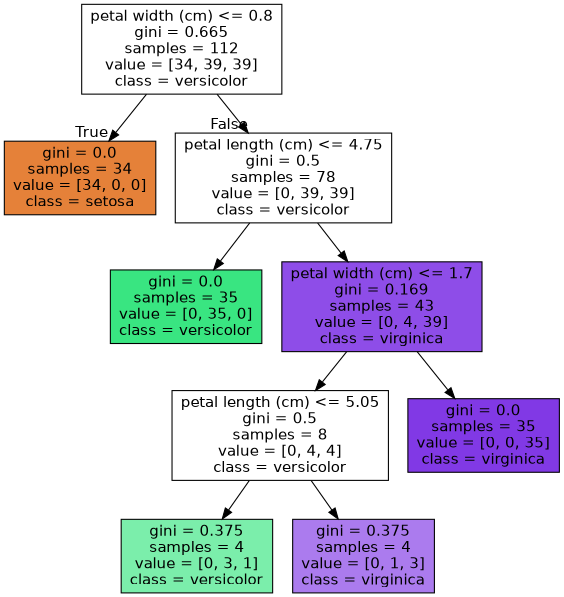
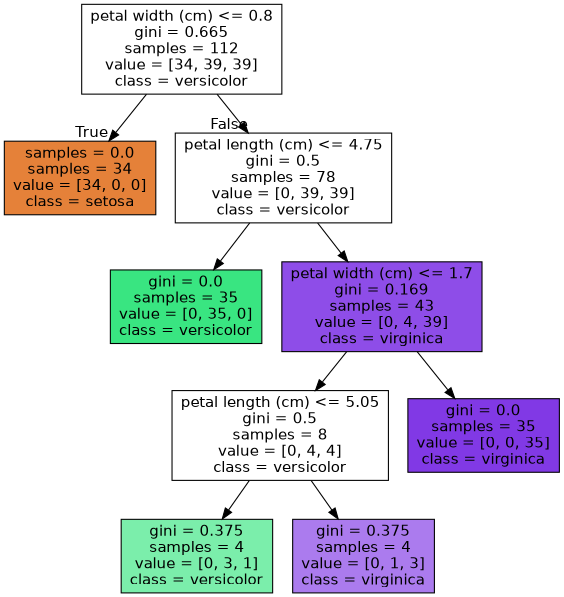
(80, 178) -> (80, 178)
